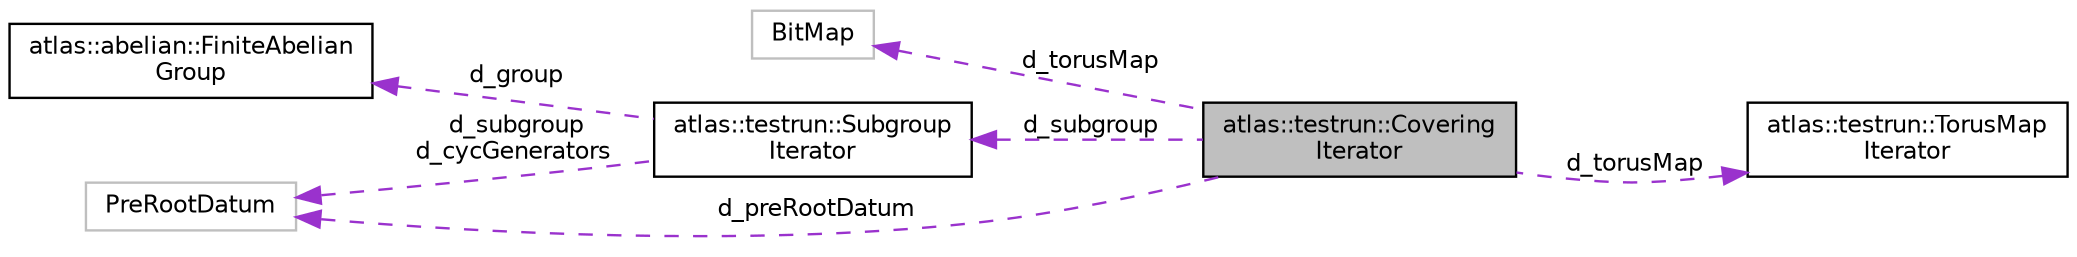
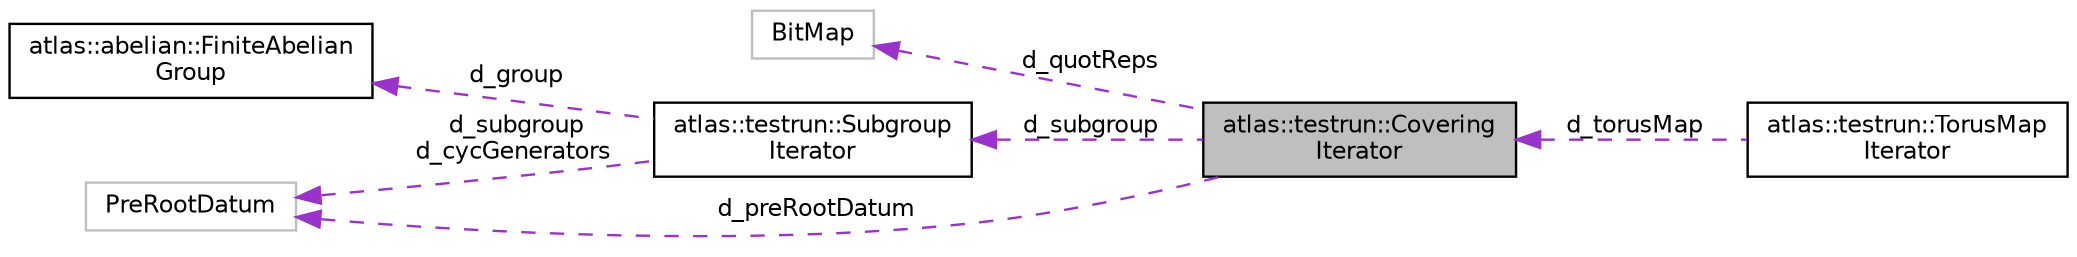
(1088, 62) -> (1088, 62)
(1620, 182) -> (1644, 140)
